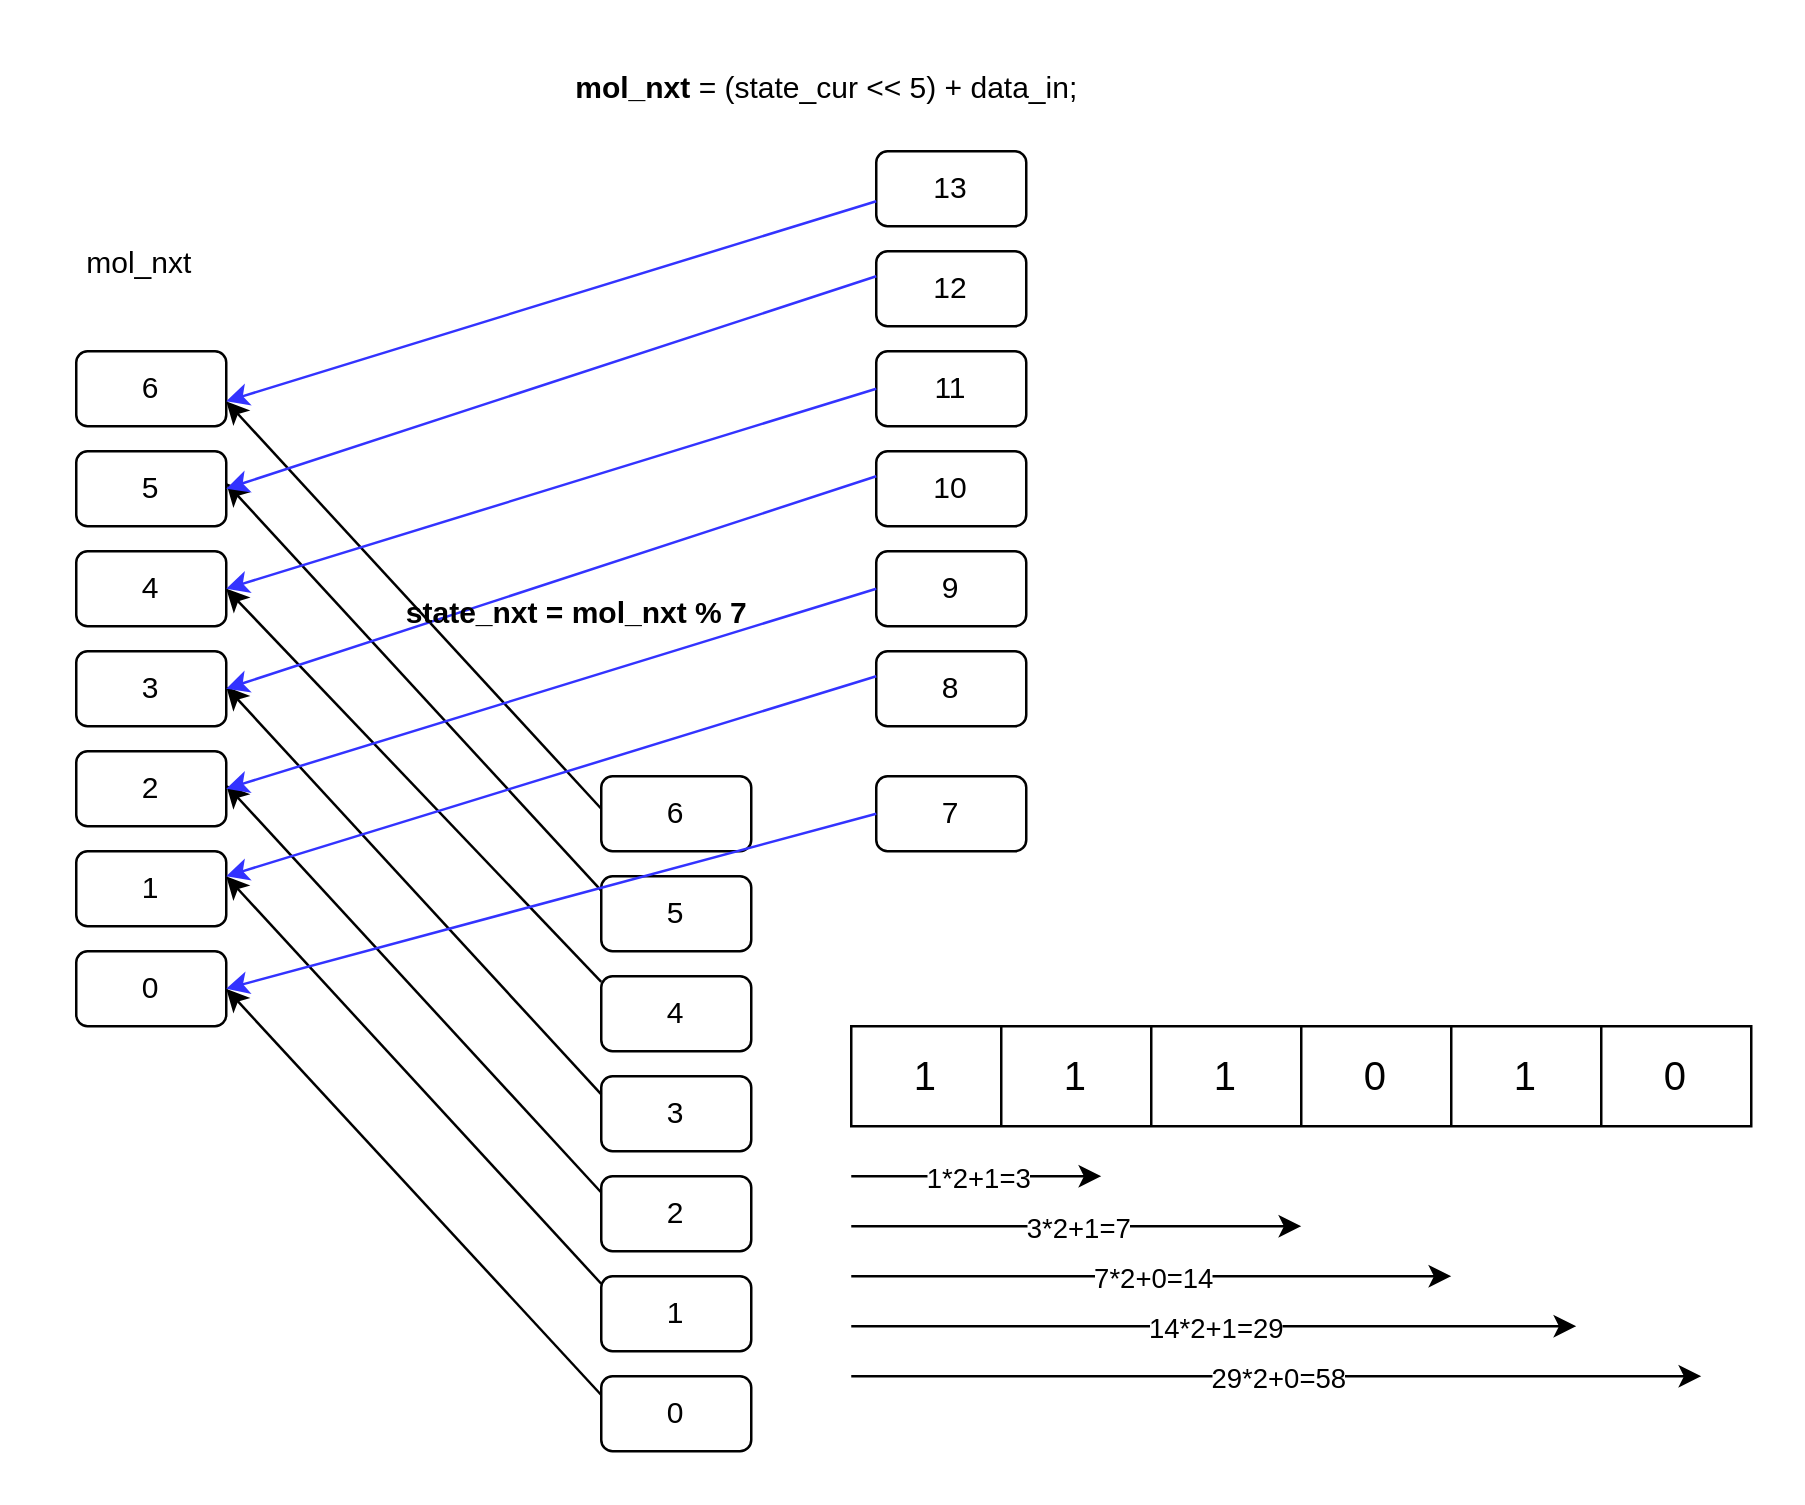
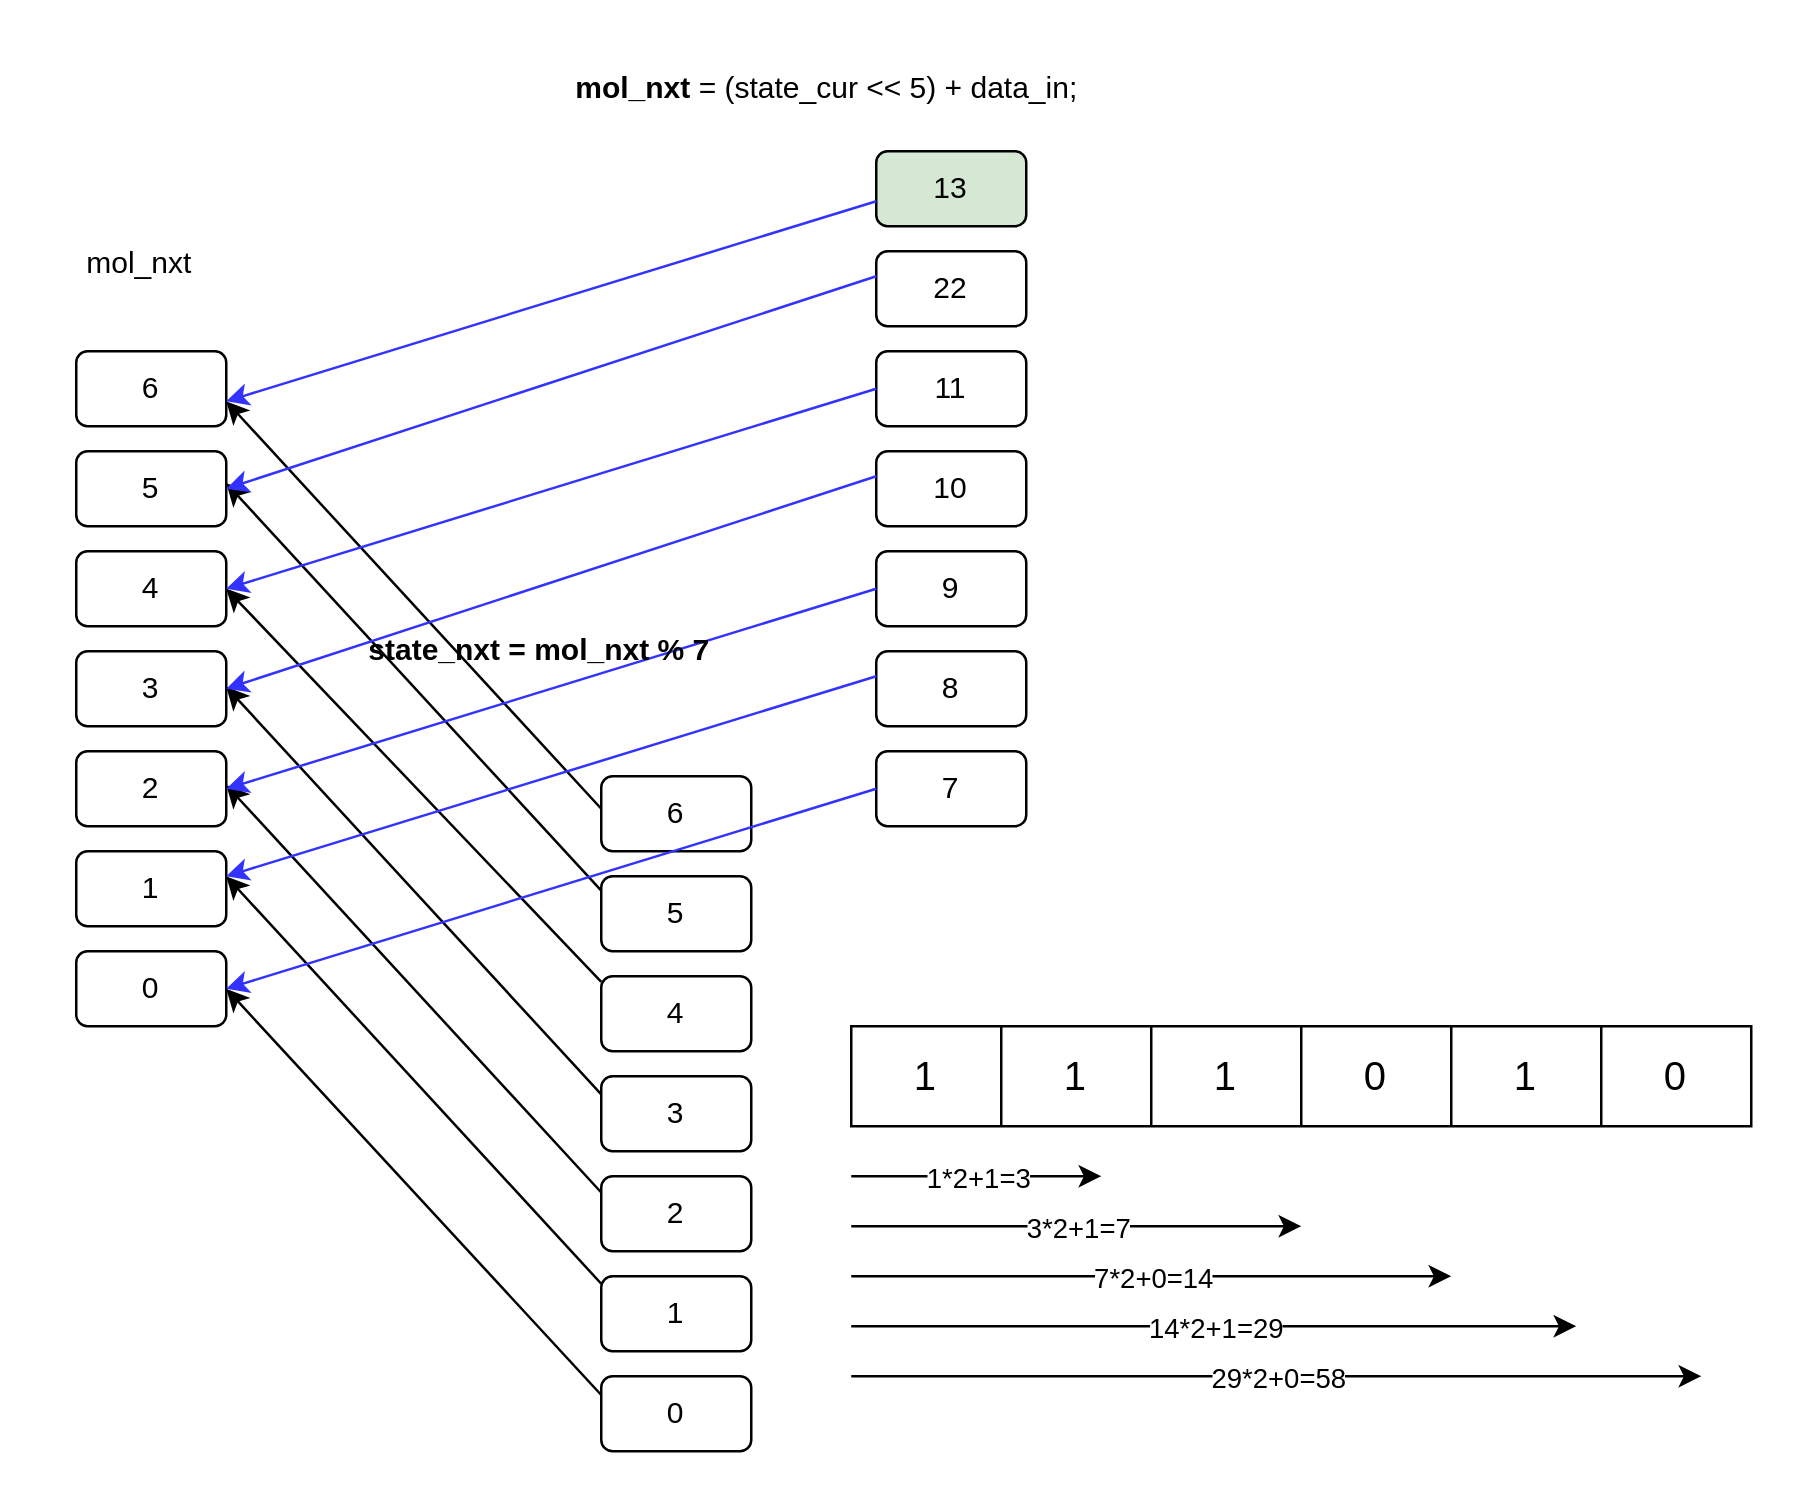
(951, 189) -> (951, 189)
(951, 289) -> (951, 289)
(576, 614) -> (539, 651)
(951, 814) -> (951, 789)
